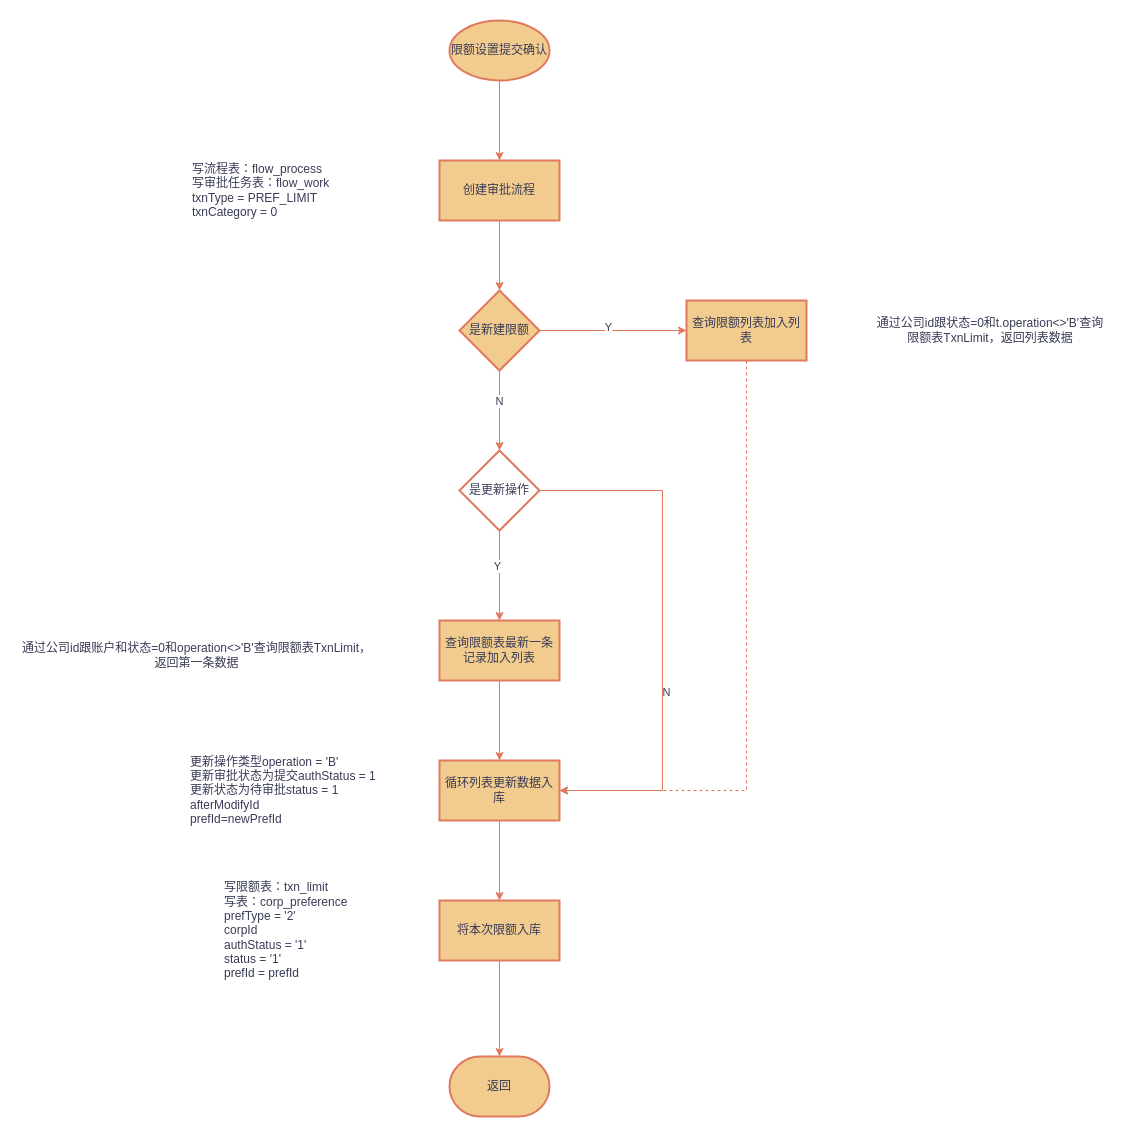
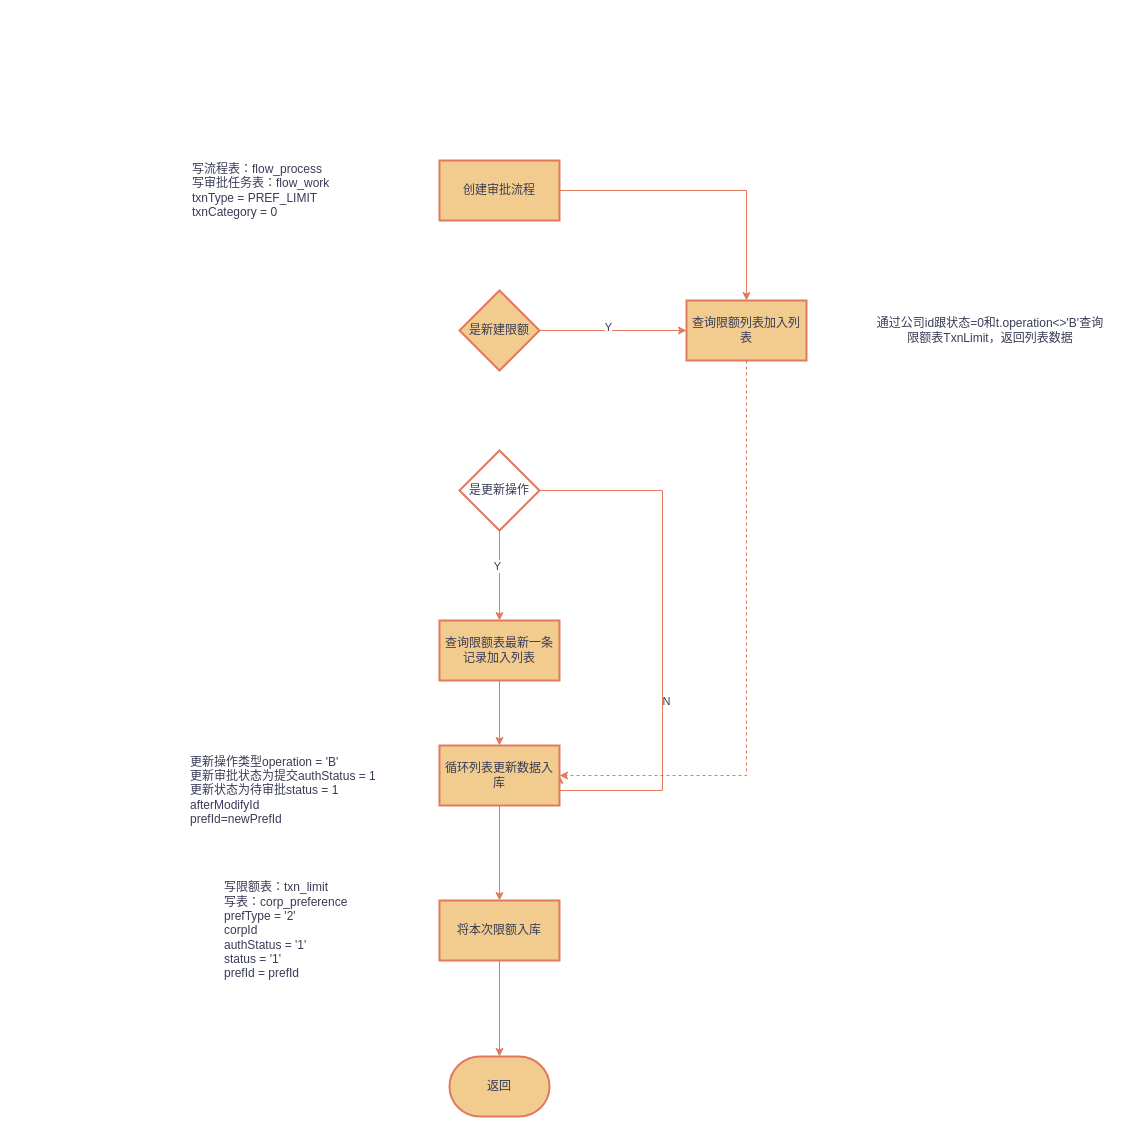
(500, 51) -> none
(500, 117) -> none
(500, 252) -> (705, 191)
(500, 407) -> none
(197, 655) -> none
(500, 791) -> (500, 776)
